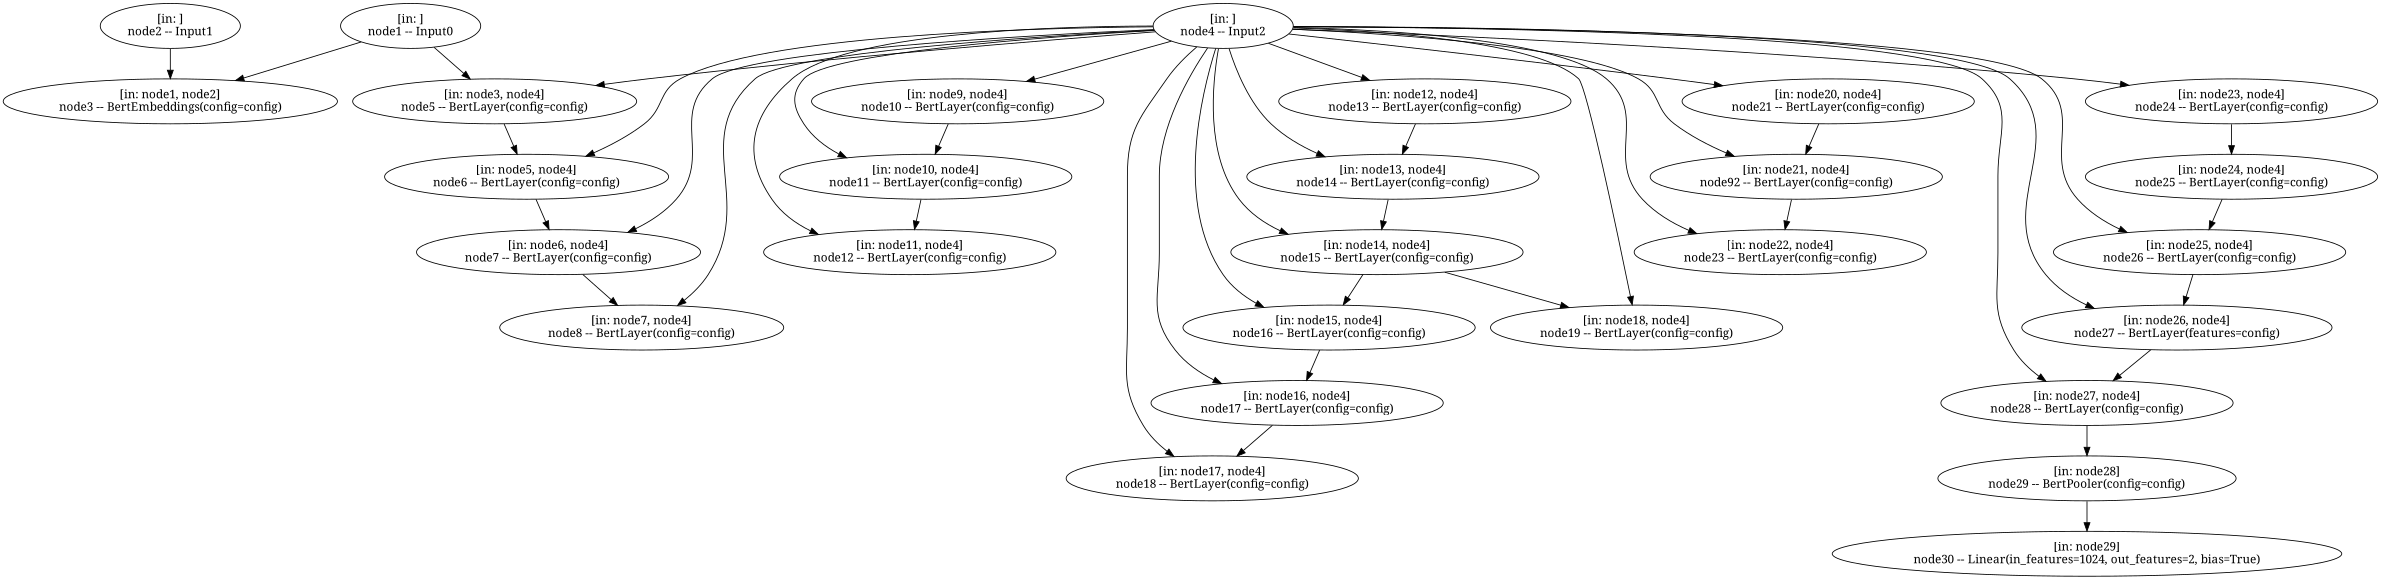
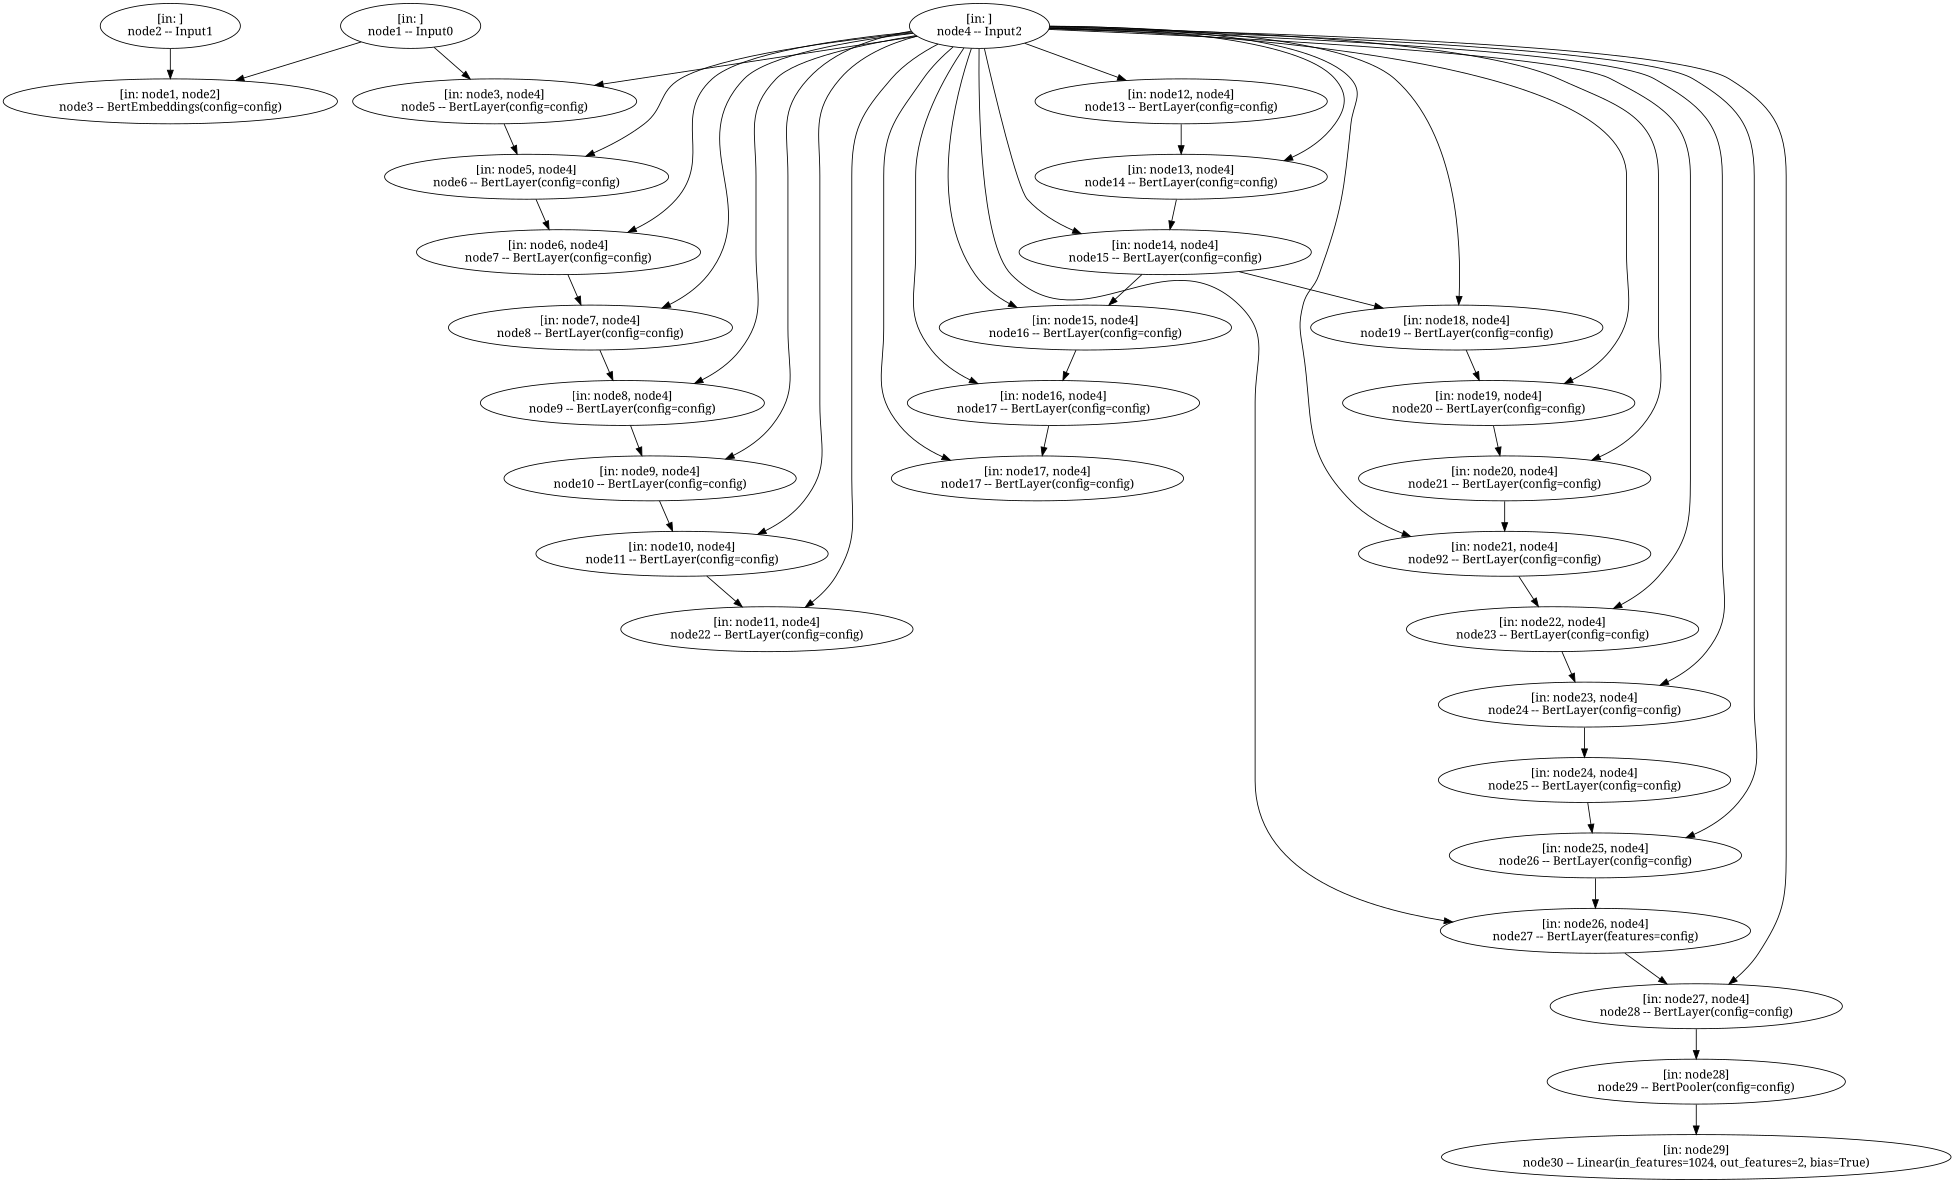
(910, 252) -> (767, 629)
none -> (622, 403)
none -> (1489, 403)
(1212, 478) -> (1037, 478)
none -> (1567, 663)
